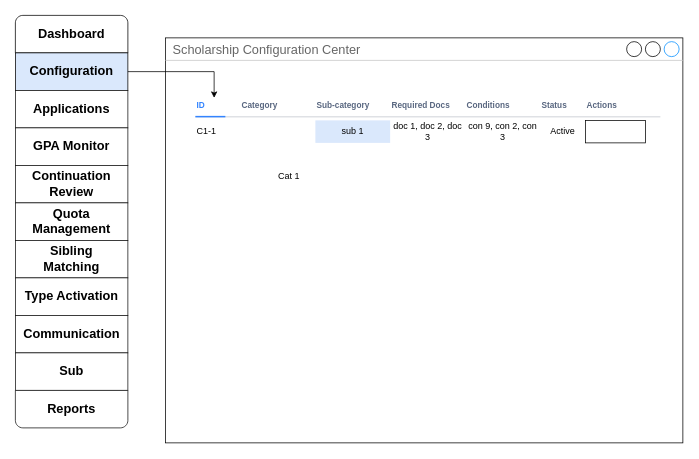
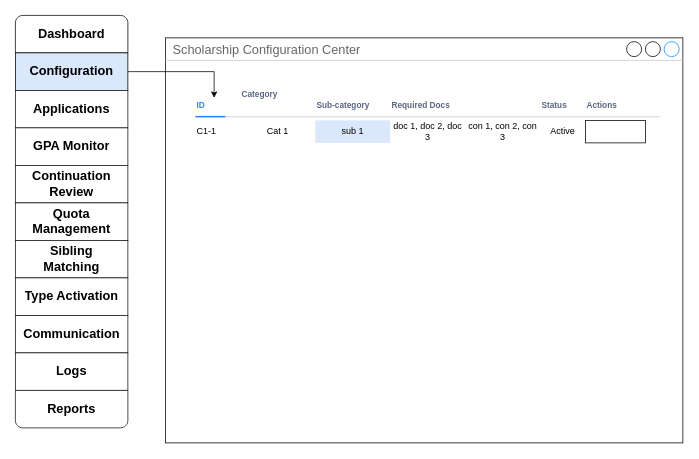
(263, 105) -> (263, 94)
(492, 105) -> none
(503, 132) -> (503, 132)
(289, 177) -> (278, 132)
(72, 372) -> (72, 372)
